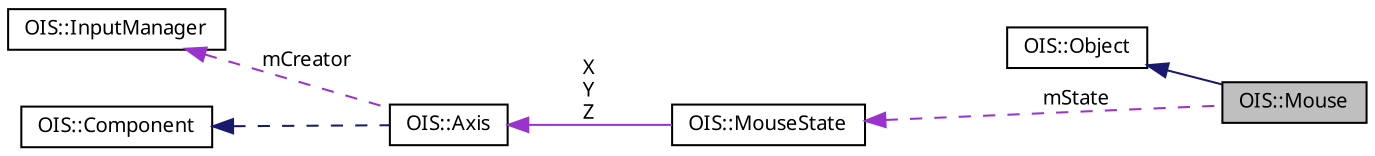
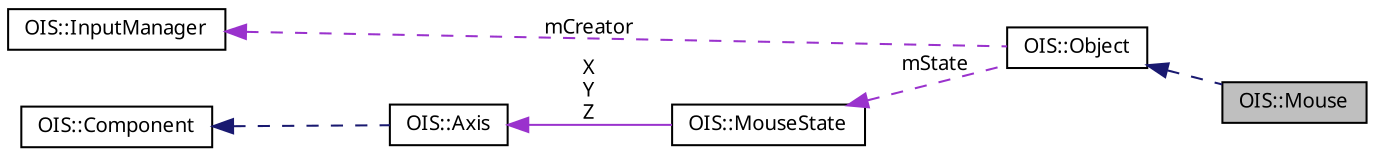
(1195, 77) -> (1195, 77)
(297, 81) -> (627, 39)
(1054, 113) -> (937, 83)
